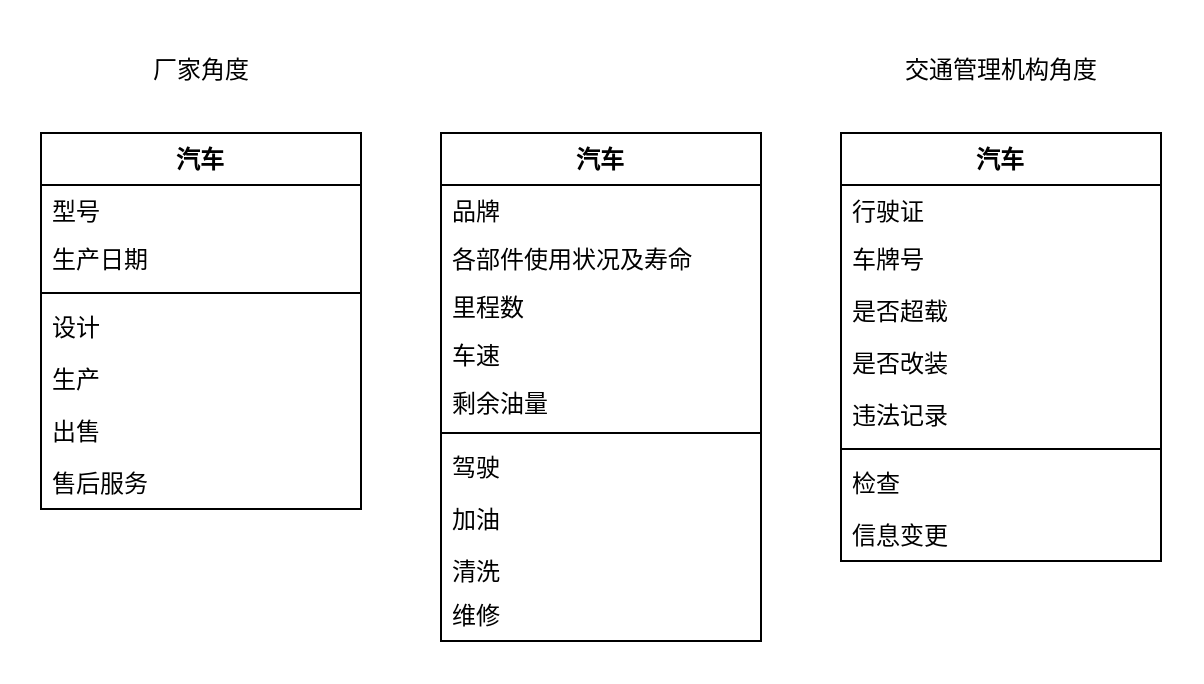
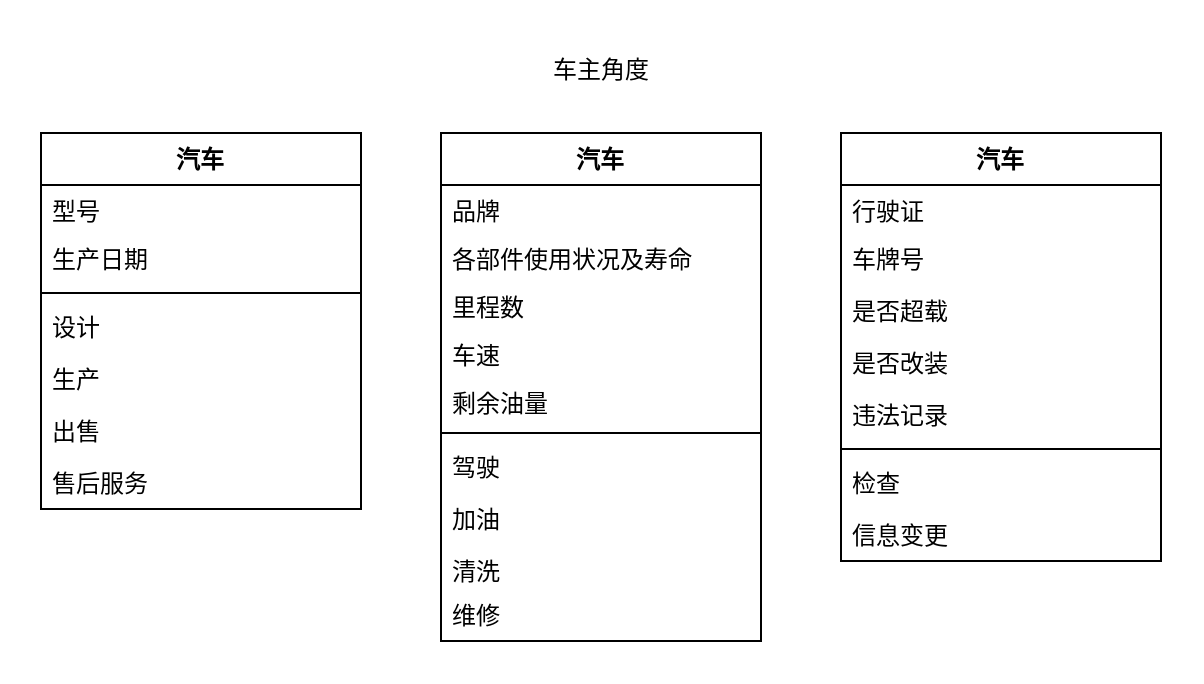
(201, 71) -> none
none -> (601, 71)
(1001, 71) -> none
